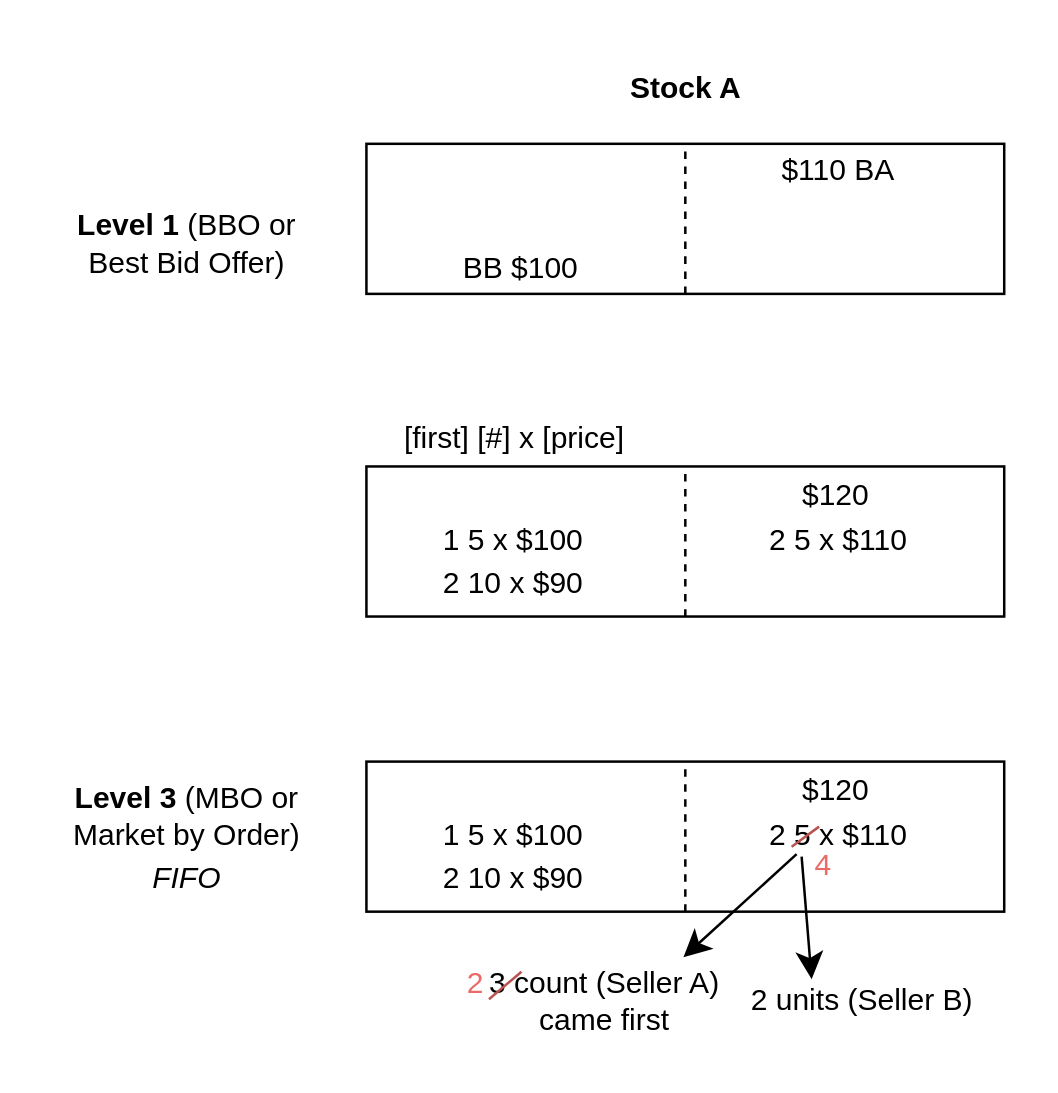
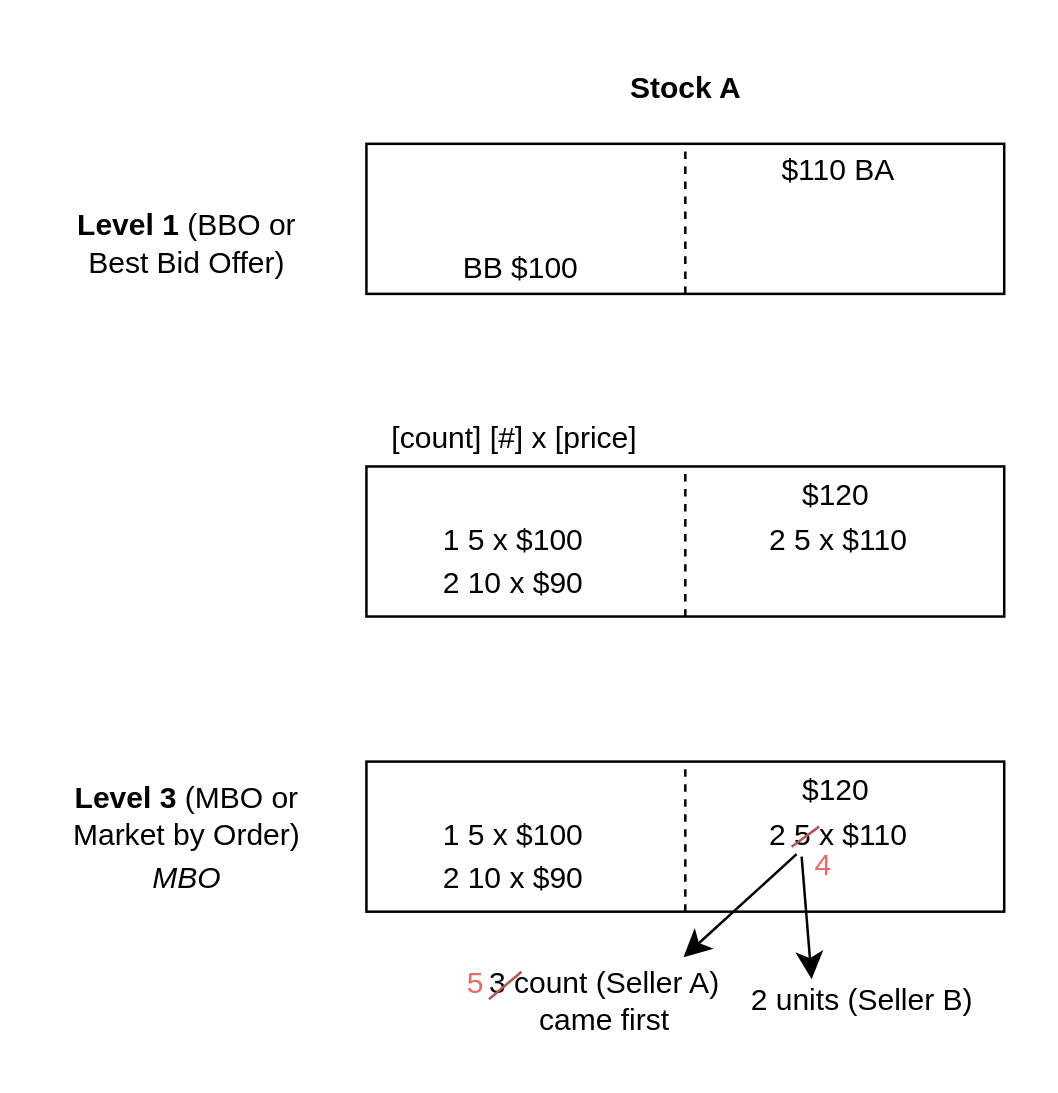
(515, 439) -> (515, 439)
(188, 879) -> (188, 879)
(476, 984) -> (476, 984)
